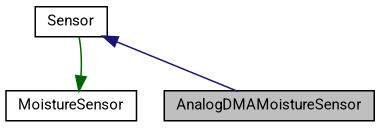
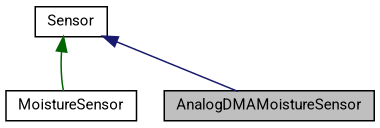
(81, 56) -> (61, 71)
